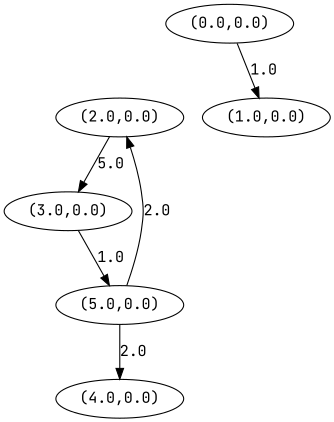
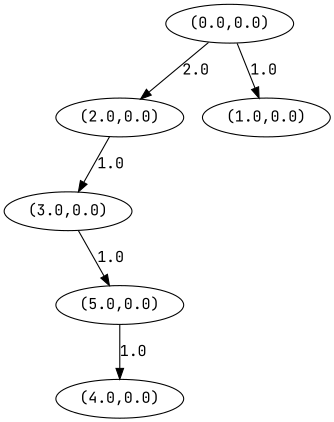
(111, 164) -> (111, 164)
(143, 217) -> (179, 67)
(133, 352) -> (133, 352)
